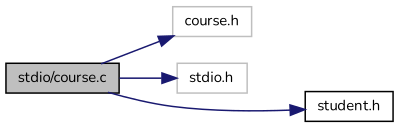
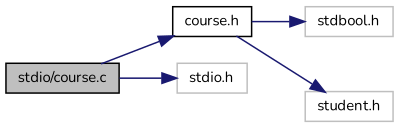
(212, 22) -> (212, 22)
none -> (349, 22)
(349, 106) -> (349, 106)
(198, 109) -> (274, 60)
